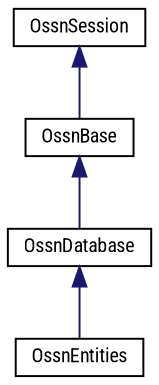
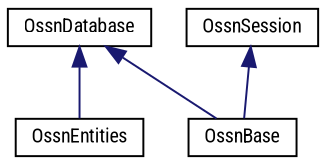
(80, 203) -> (170, 88)
